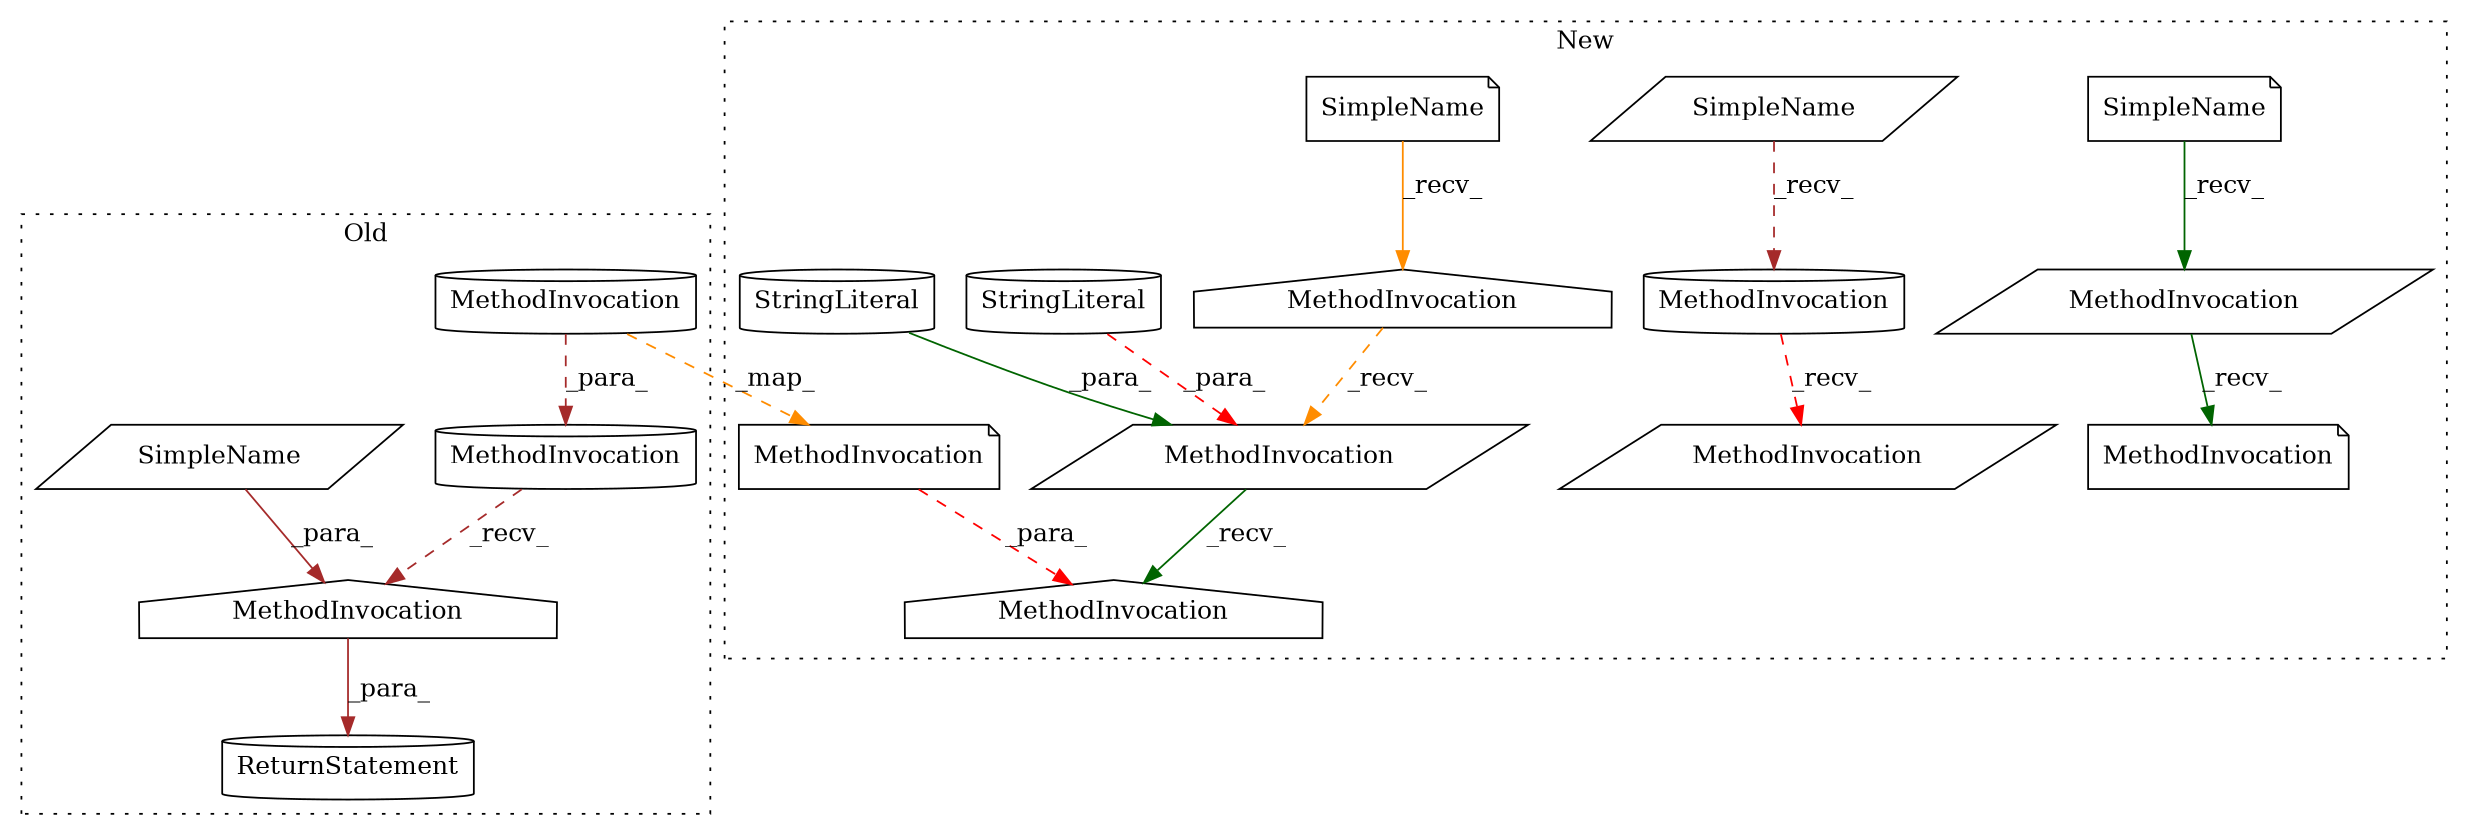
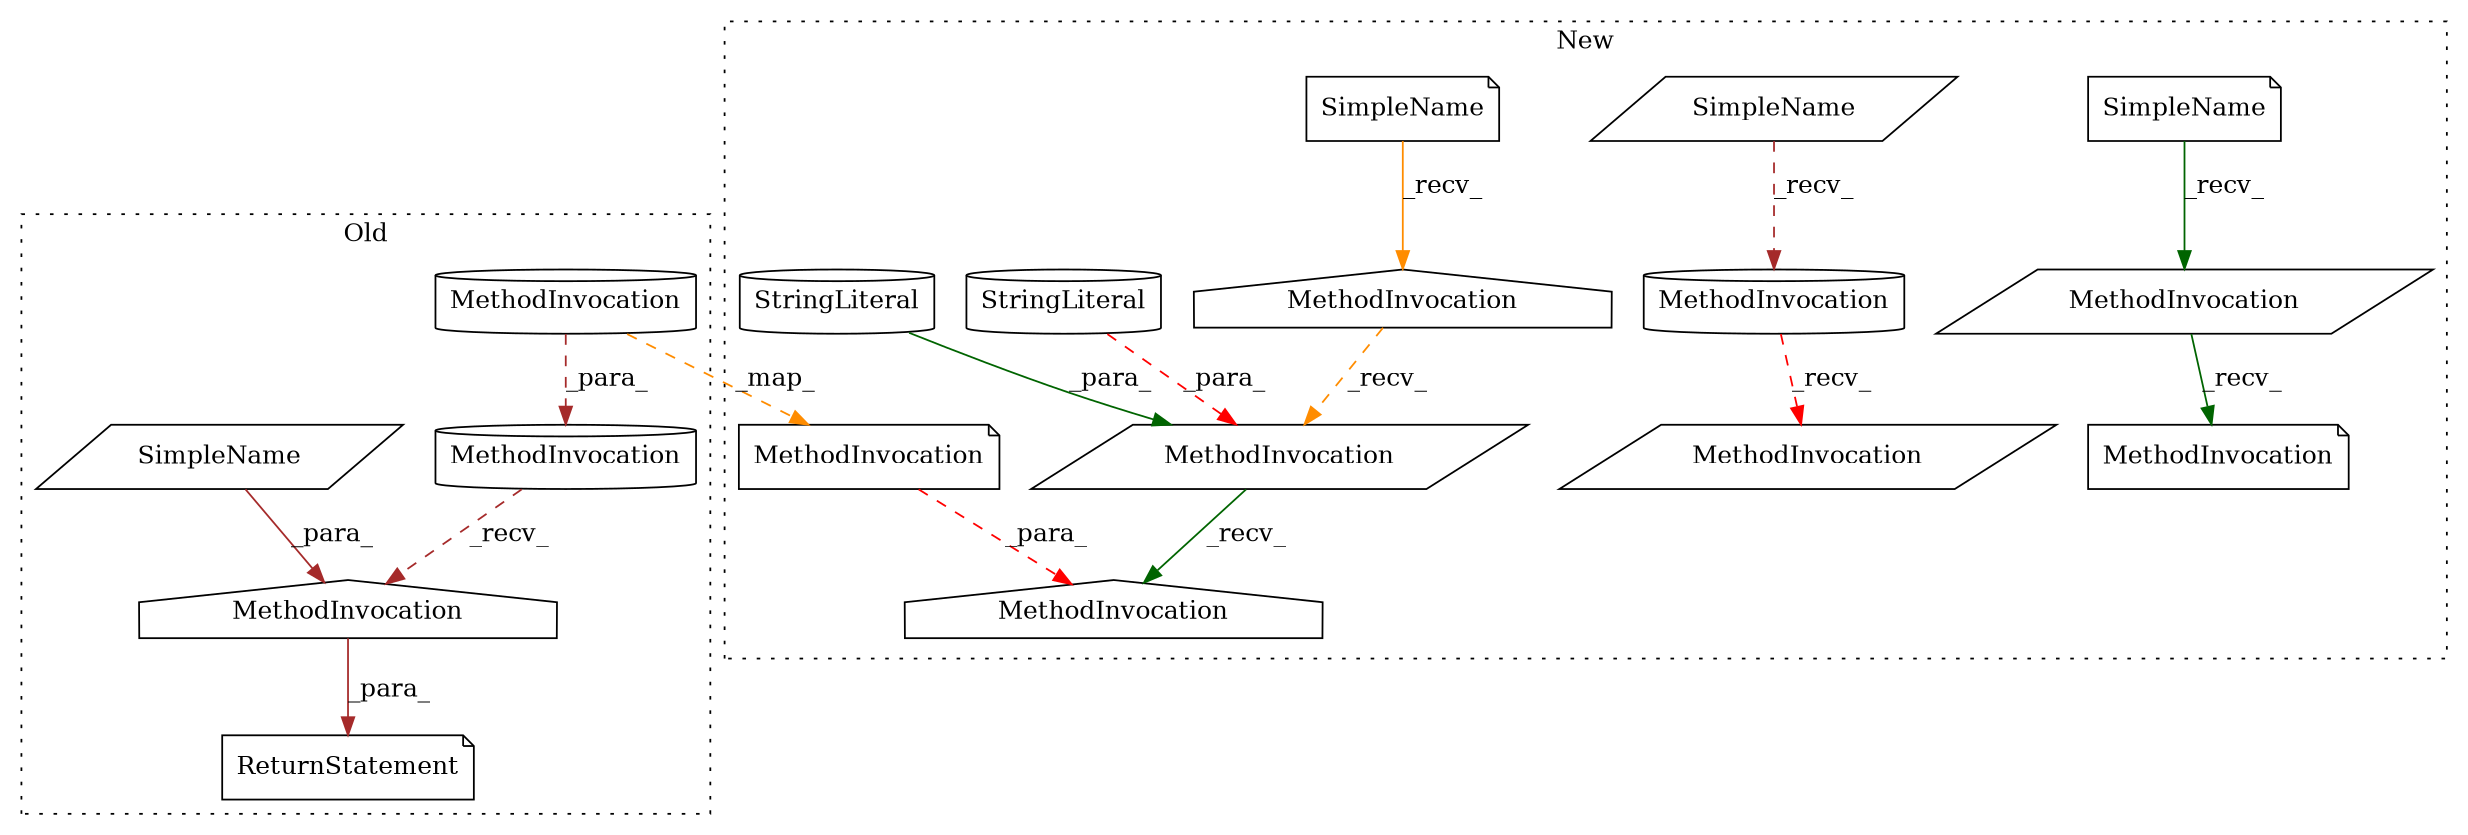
(348, 767) -> (348, 767)
